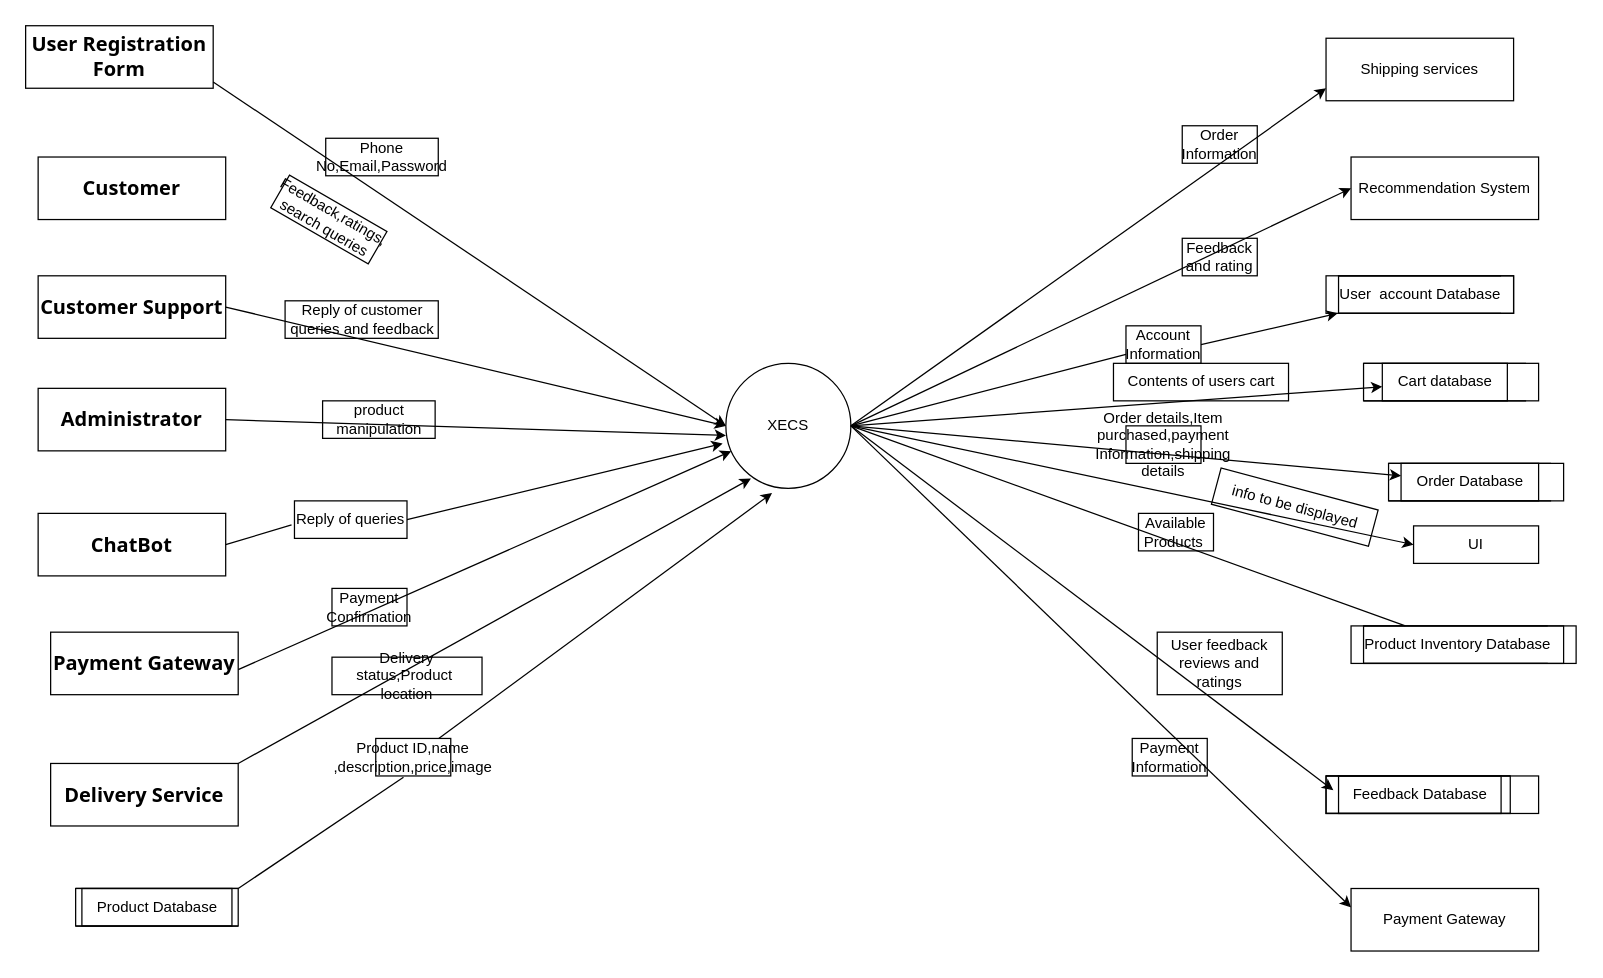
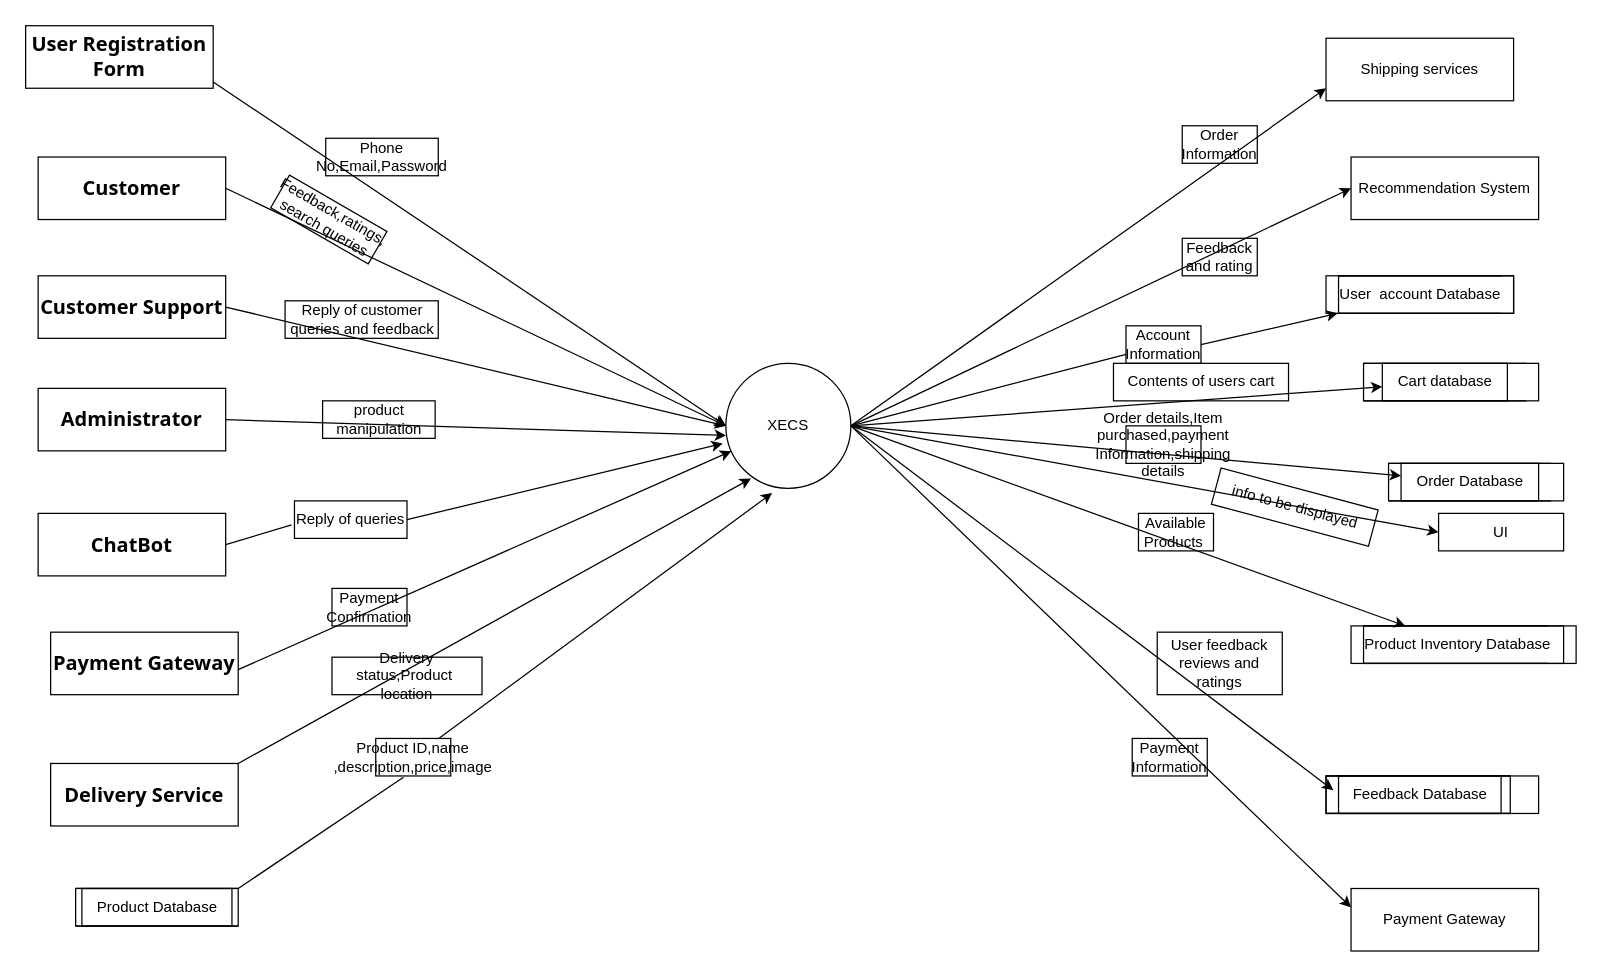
none -> (469, 304)
(1476, 544) -> (1501, 532)
(1396, 622) -> (1396, 622)
